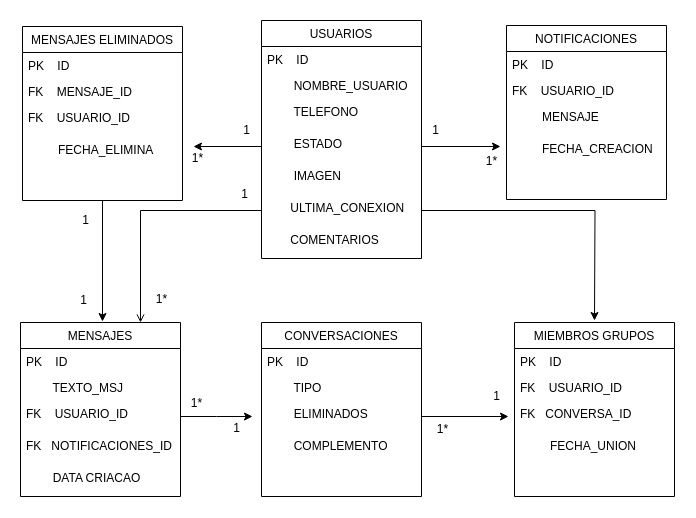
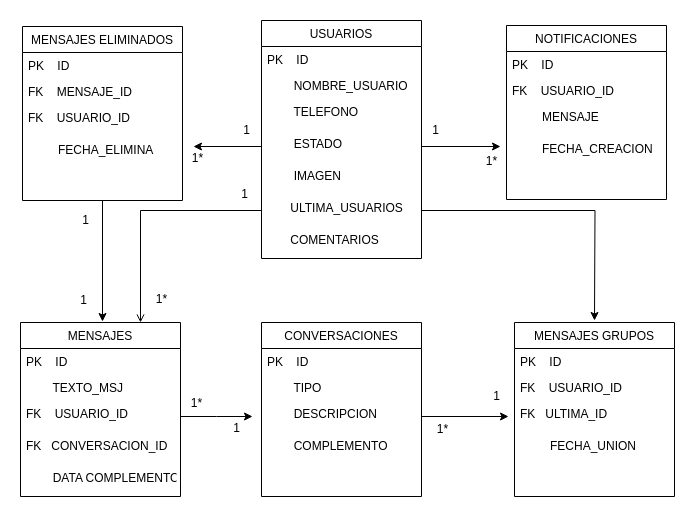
(317, 208) -> (317, 208)
(594, 336) -> (594, 336)
(301, 414) -> (304, 414)
(572, 414) -> (565, 414)
(98, 446) -> (92, 446)
(65, 478) -> (78, 478)
